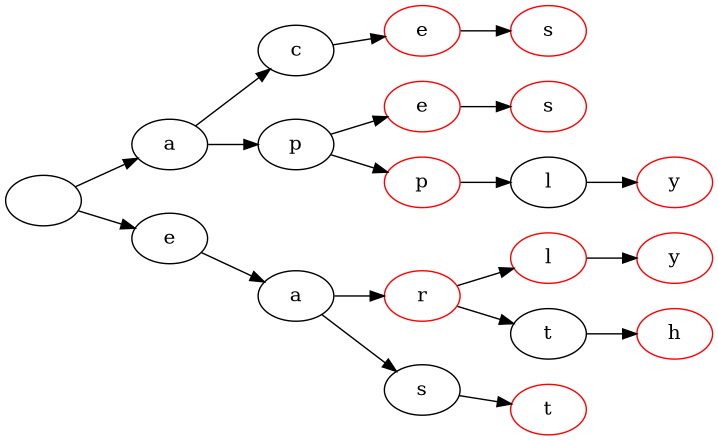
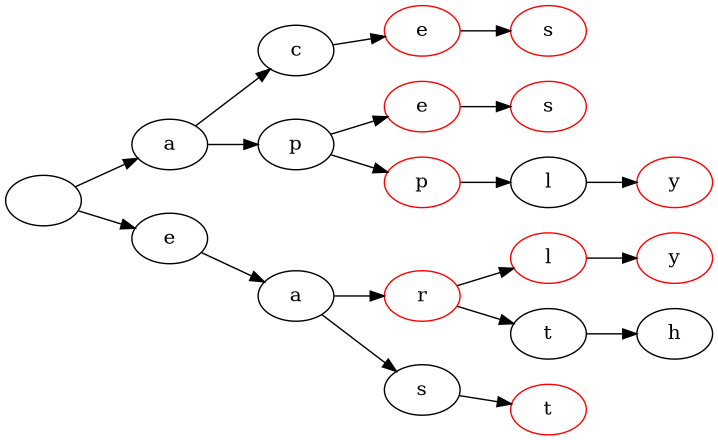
(675, 334) -> (675, 334)
